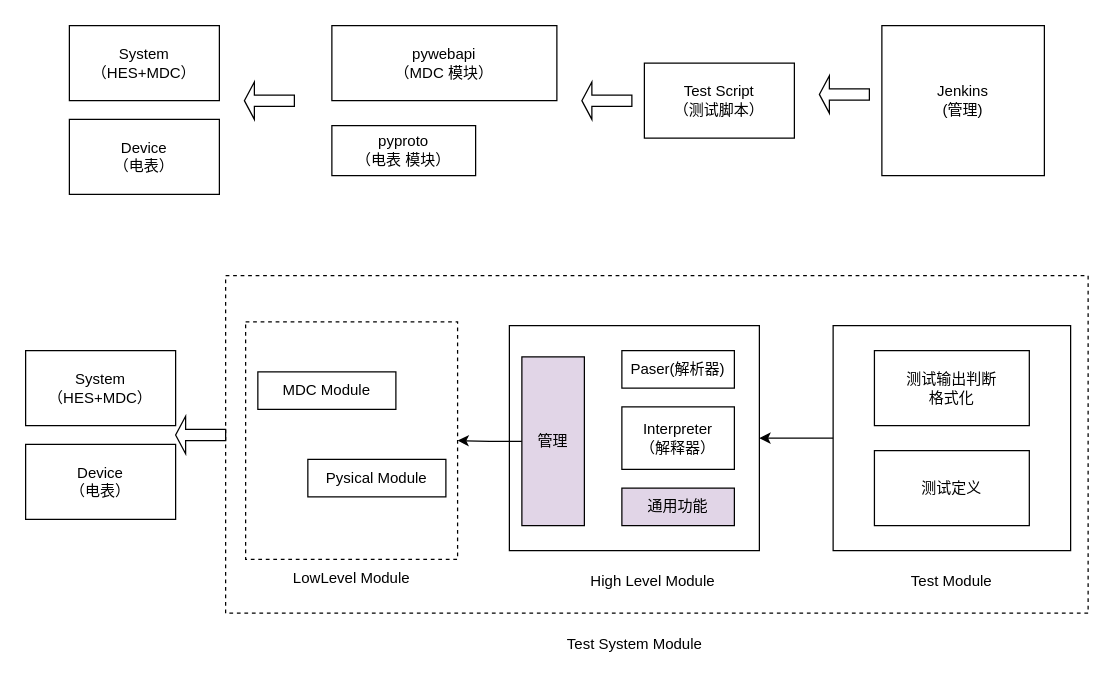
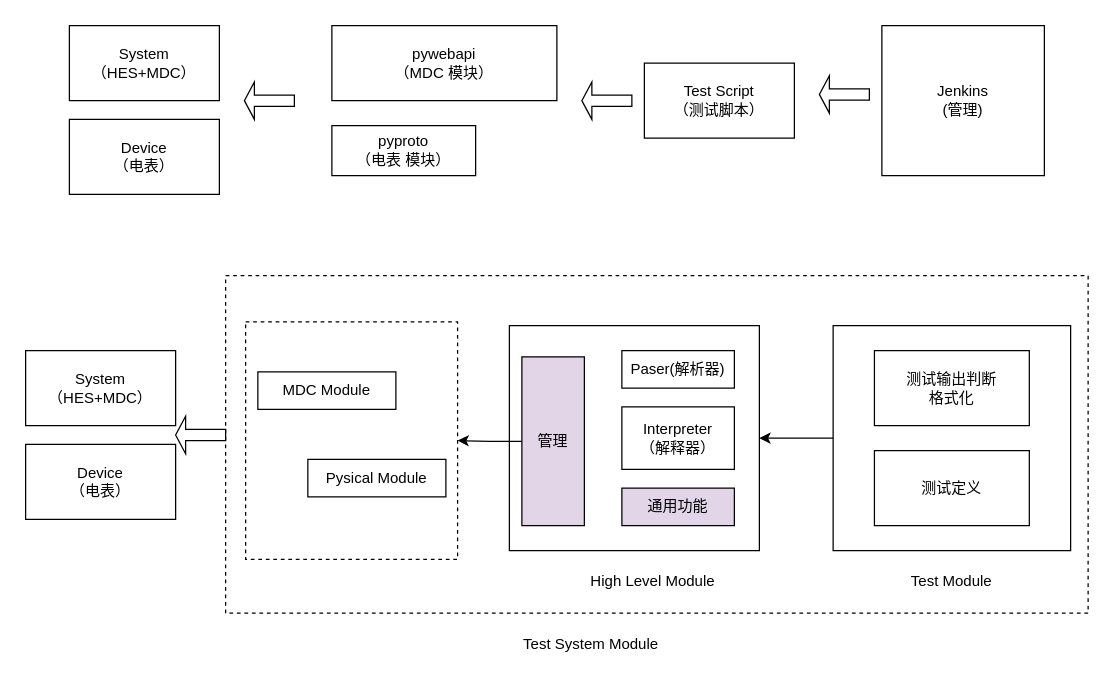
(352, 578) -> none
(634, 644) -> (591, 644)
